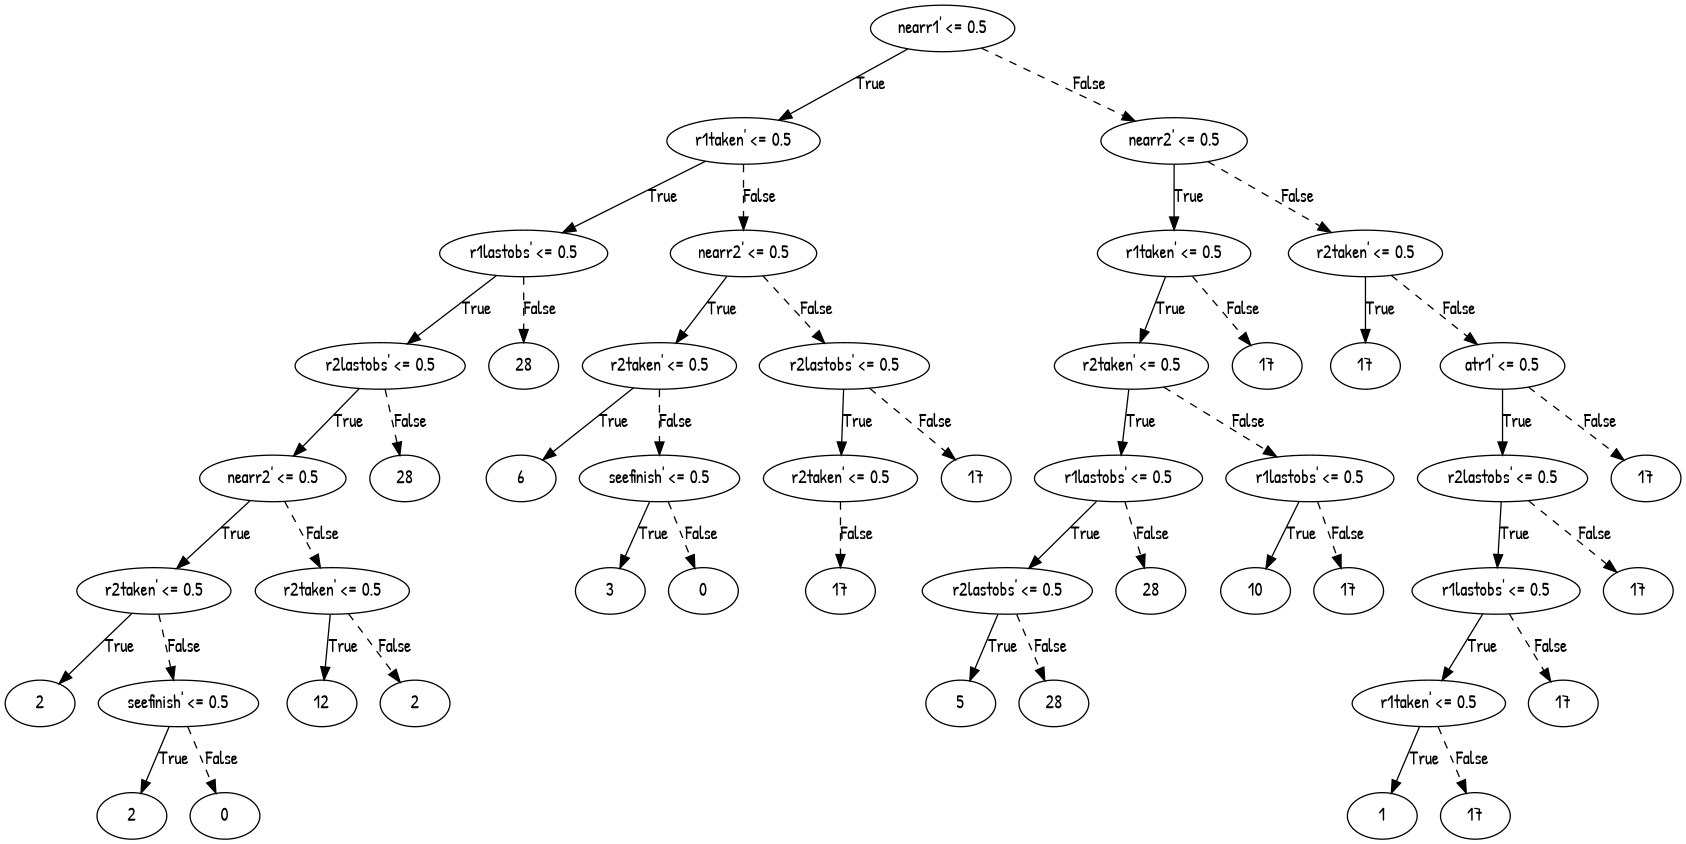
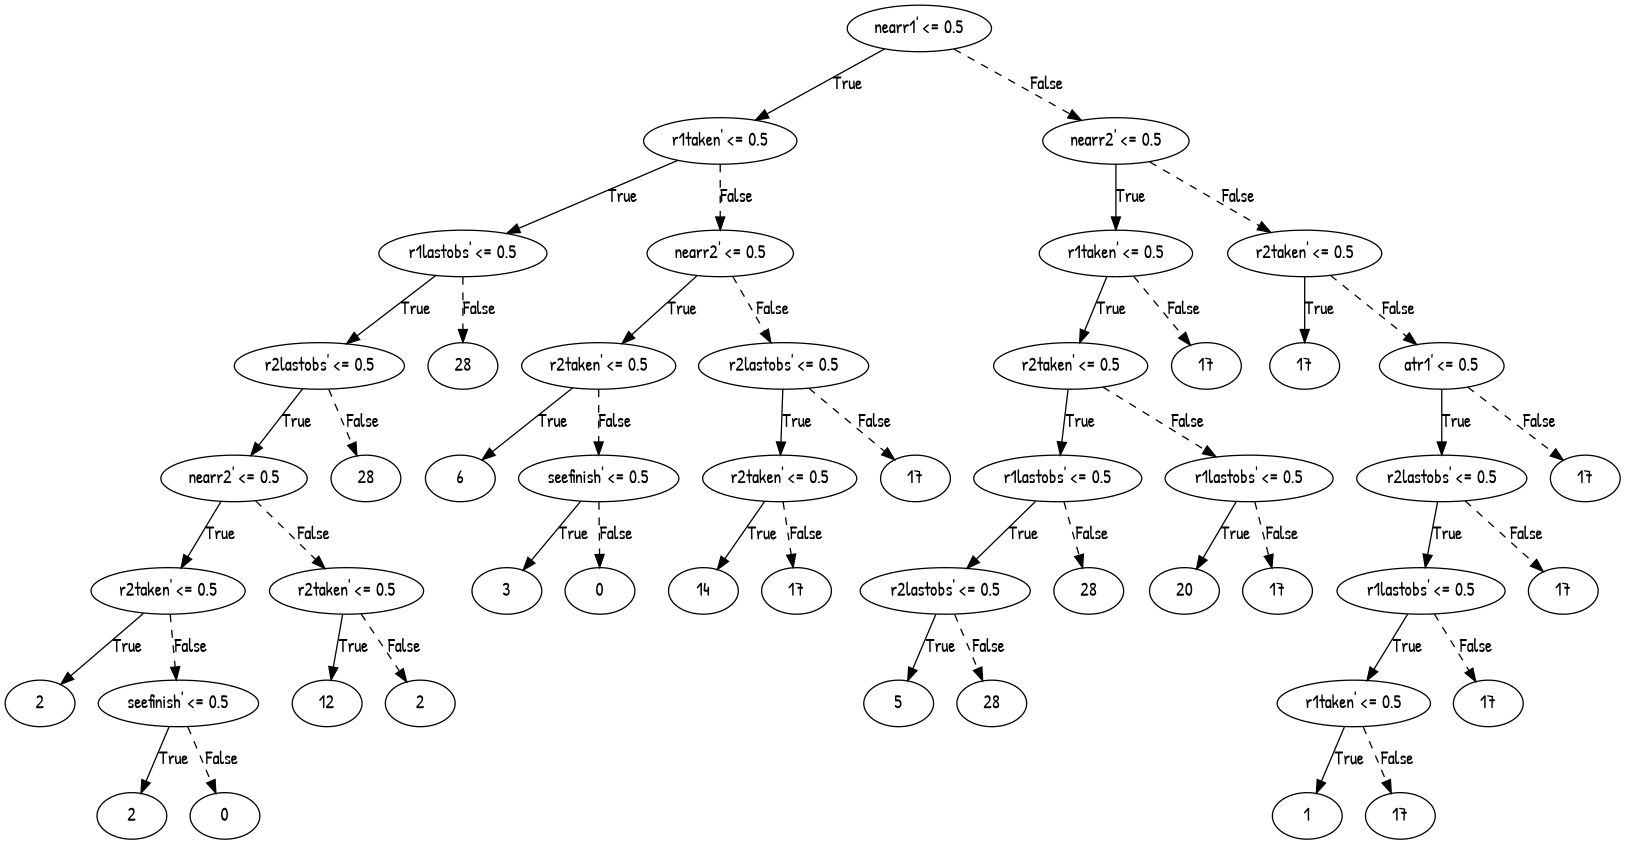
none -> (703, 591)
(1256, 591) -> (1184, 591)
